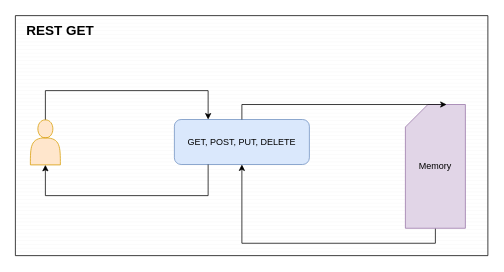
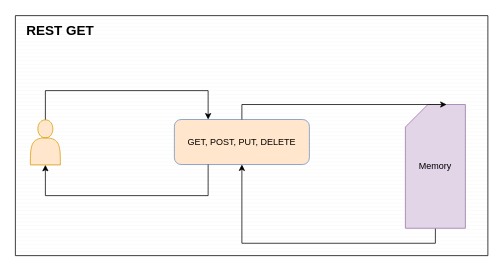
(242, 142) -> (242, 142)
